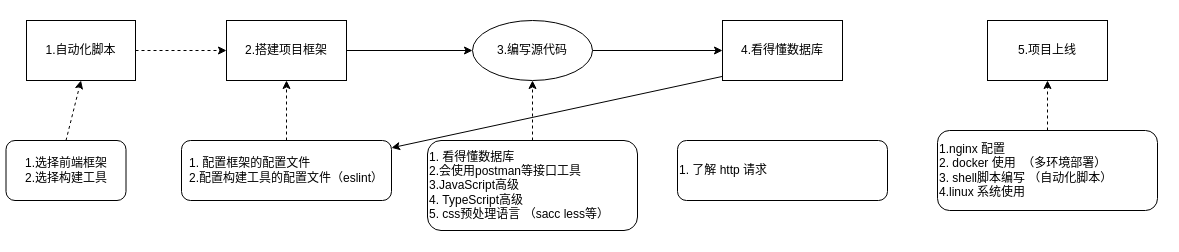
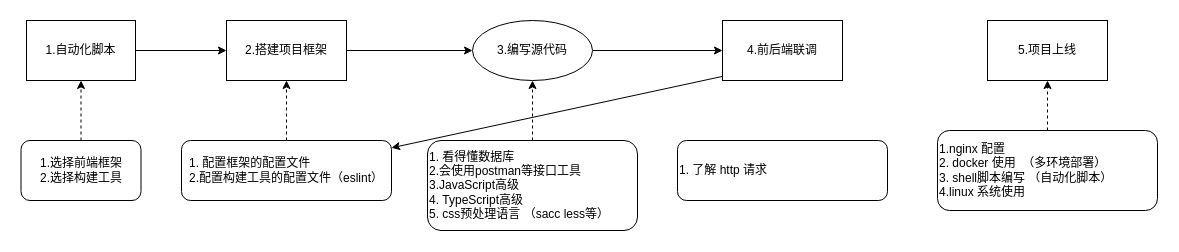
(178, 51) -> (178, 51)
(783, 51) -> (783, 51)
(66, 171) -> (81, 171)
